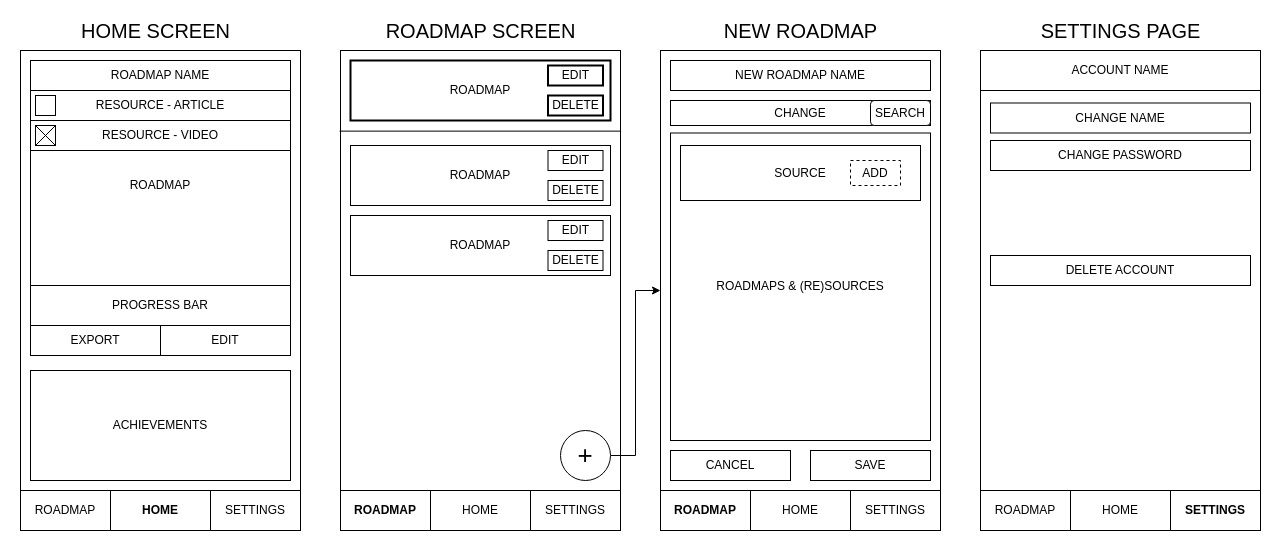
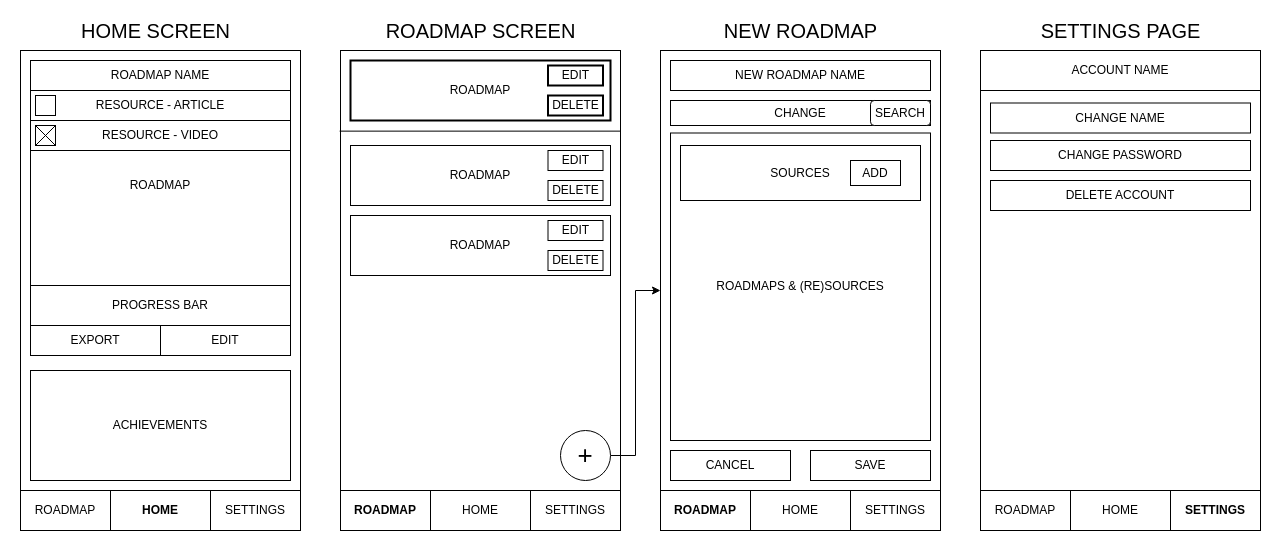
(876, 173) -> (876, 173)
(801, 174) -> (801, 174)
(1121, 271) -> (1121, 196)
